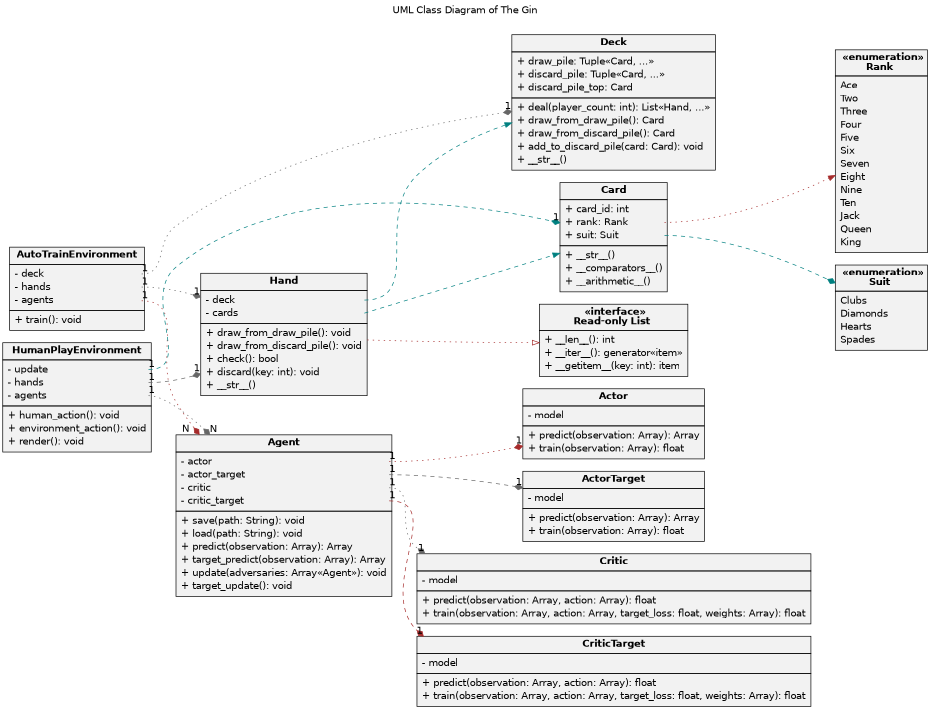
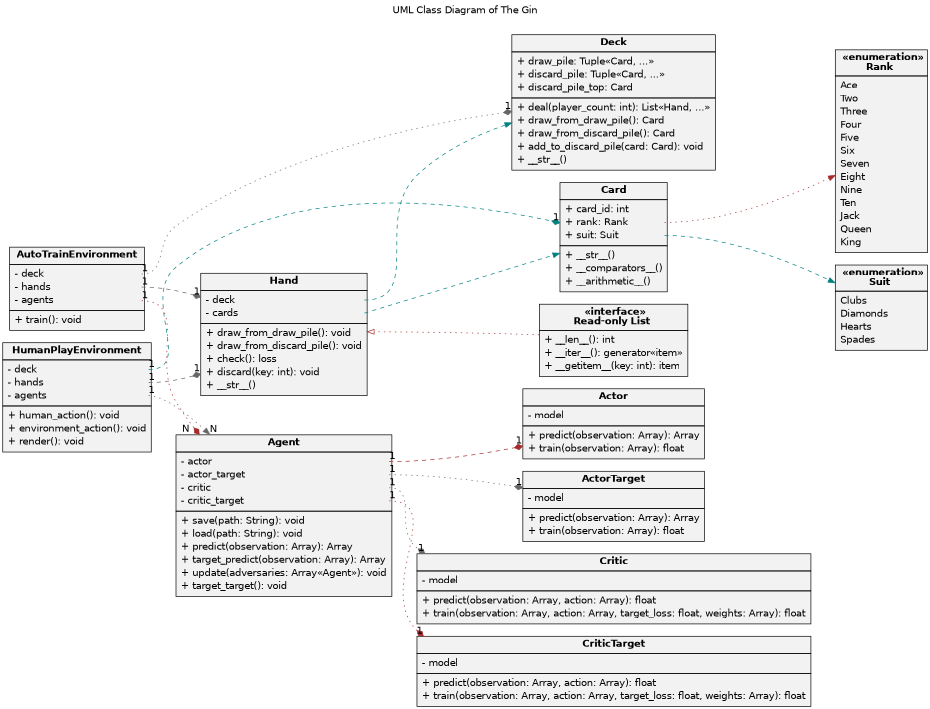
(749, 249) -> (749, 249)
(169, 289) -> (169, 289)
(450, 342) -> (457, 333)
(242, 359) -> (241, 359)
(28, 370) -> (22, 370)
(173, 405) -> (173, 405)
(452, 458) -> (452, 458)
(452, 478) -> (452, 478)
(407, 560) -> (407, 560)
(237, 586) -> (234, 586)
